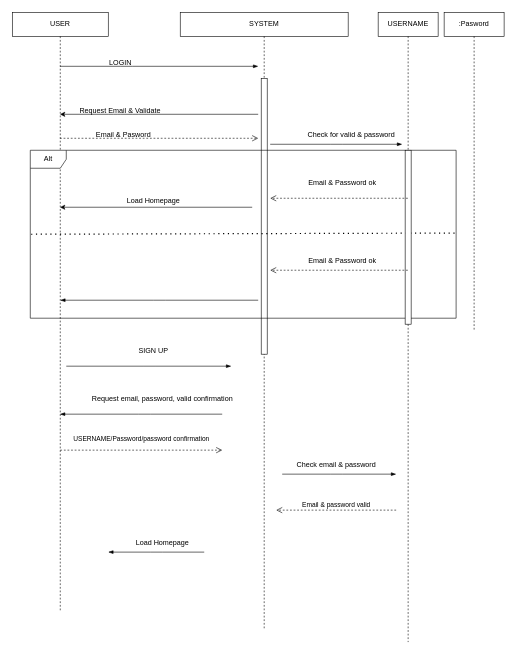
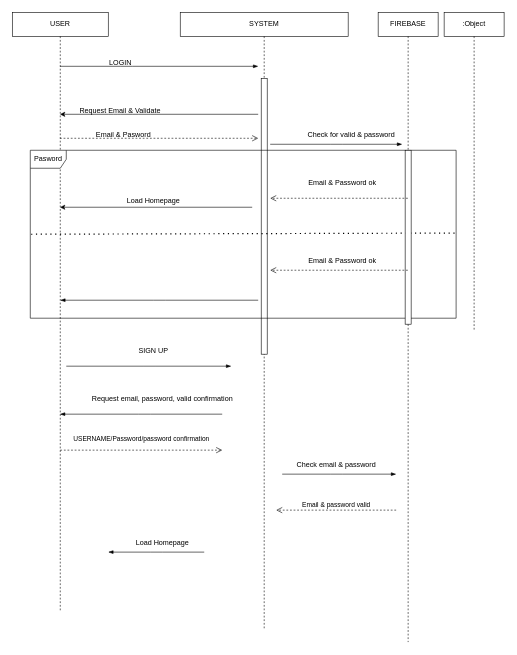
(408, 24) -> (408, 24)
(474, 24) -> (474, 24)
(48, 159) -> (48, 159)
